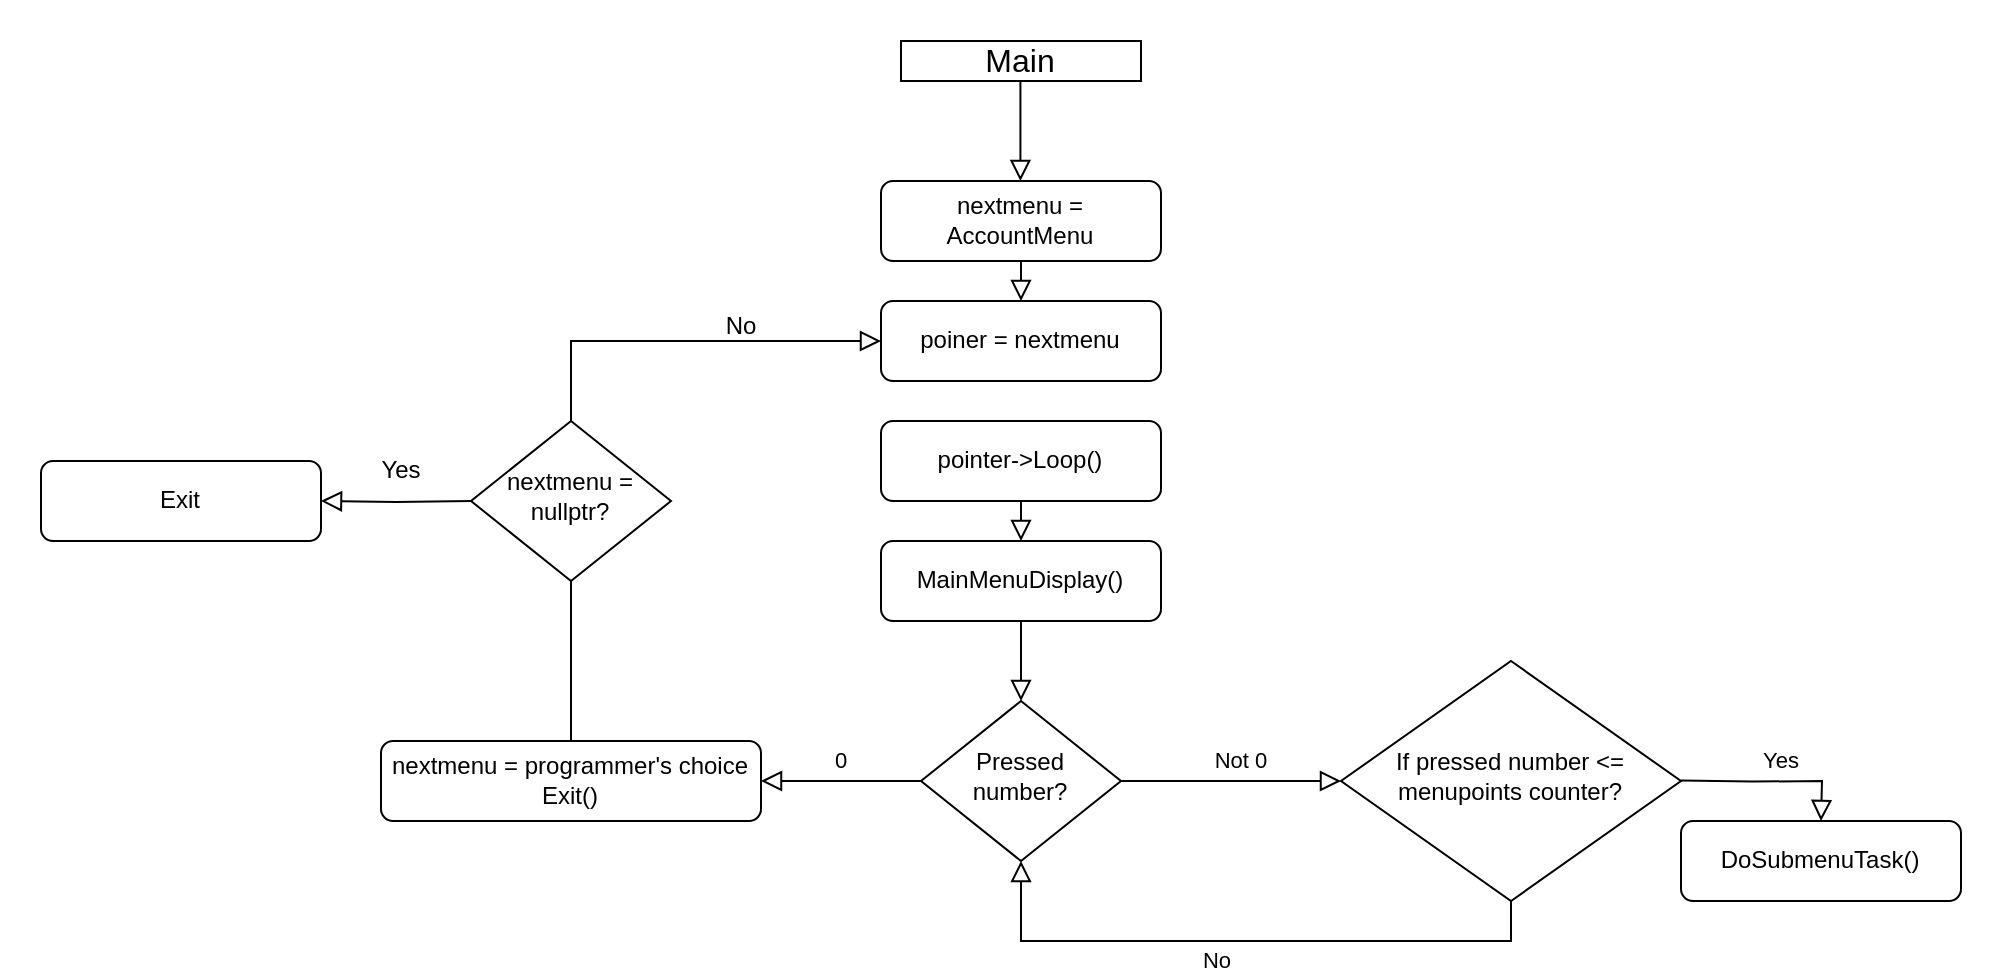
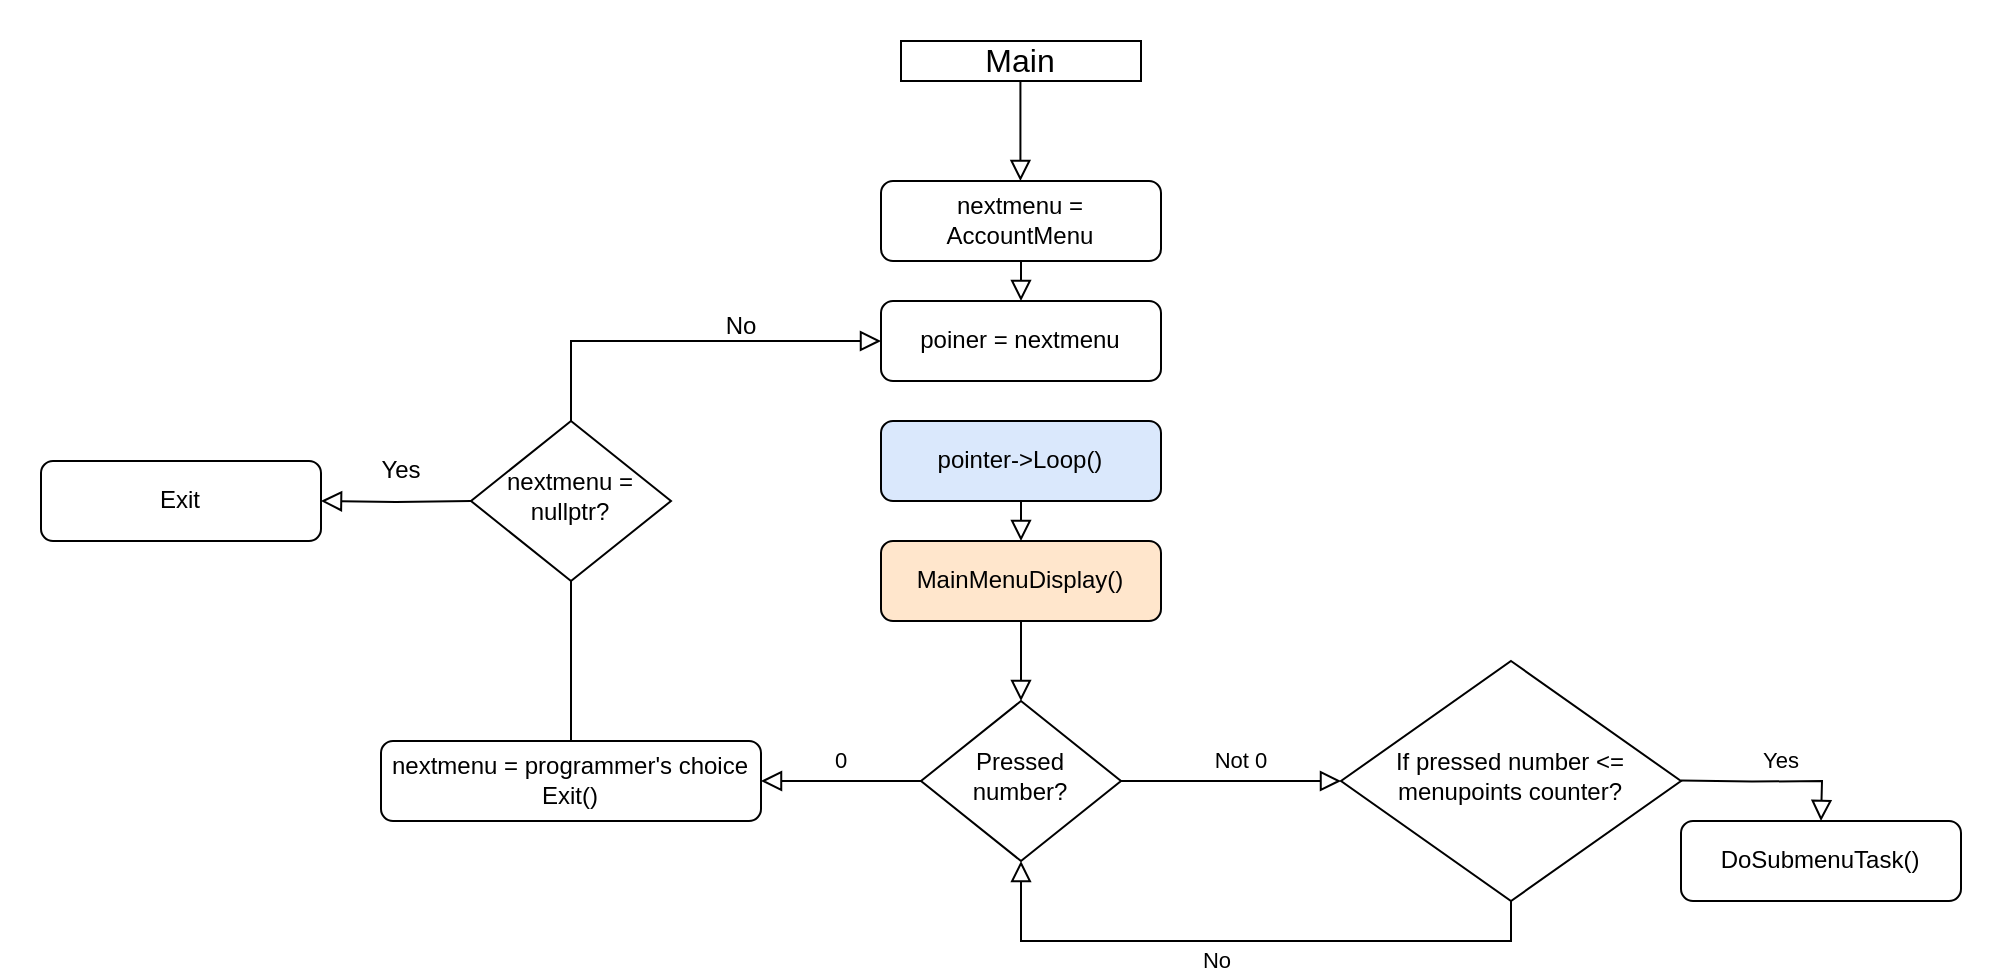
(1021, 461) -> (1021, 461)
(1021, 581) -> (1021, 581)
